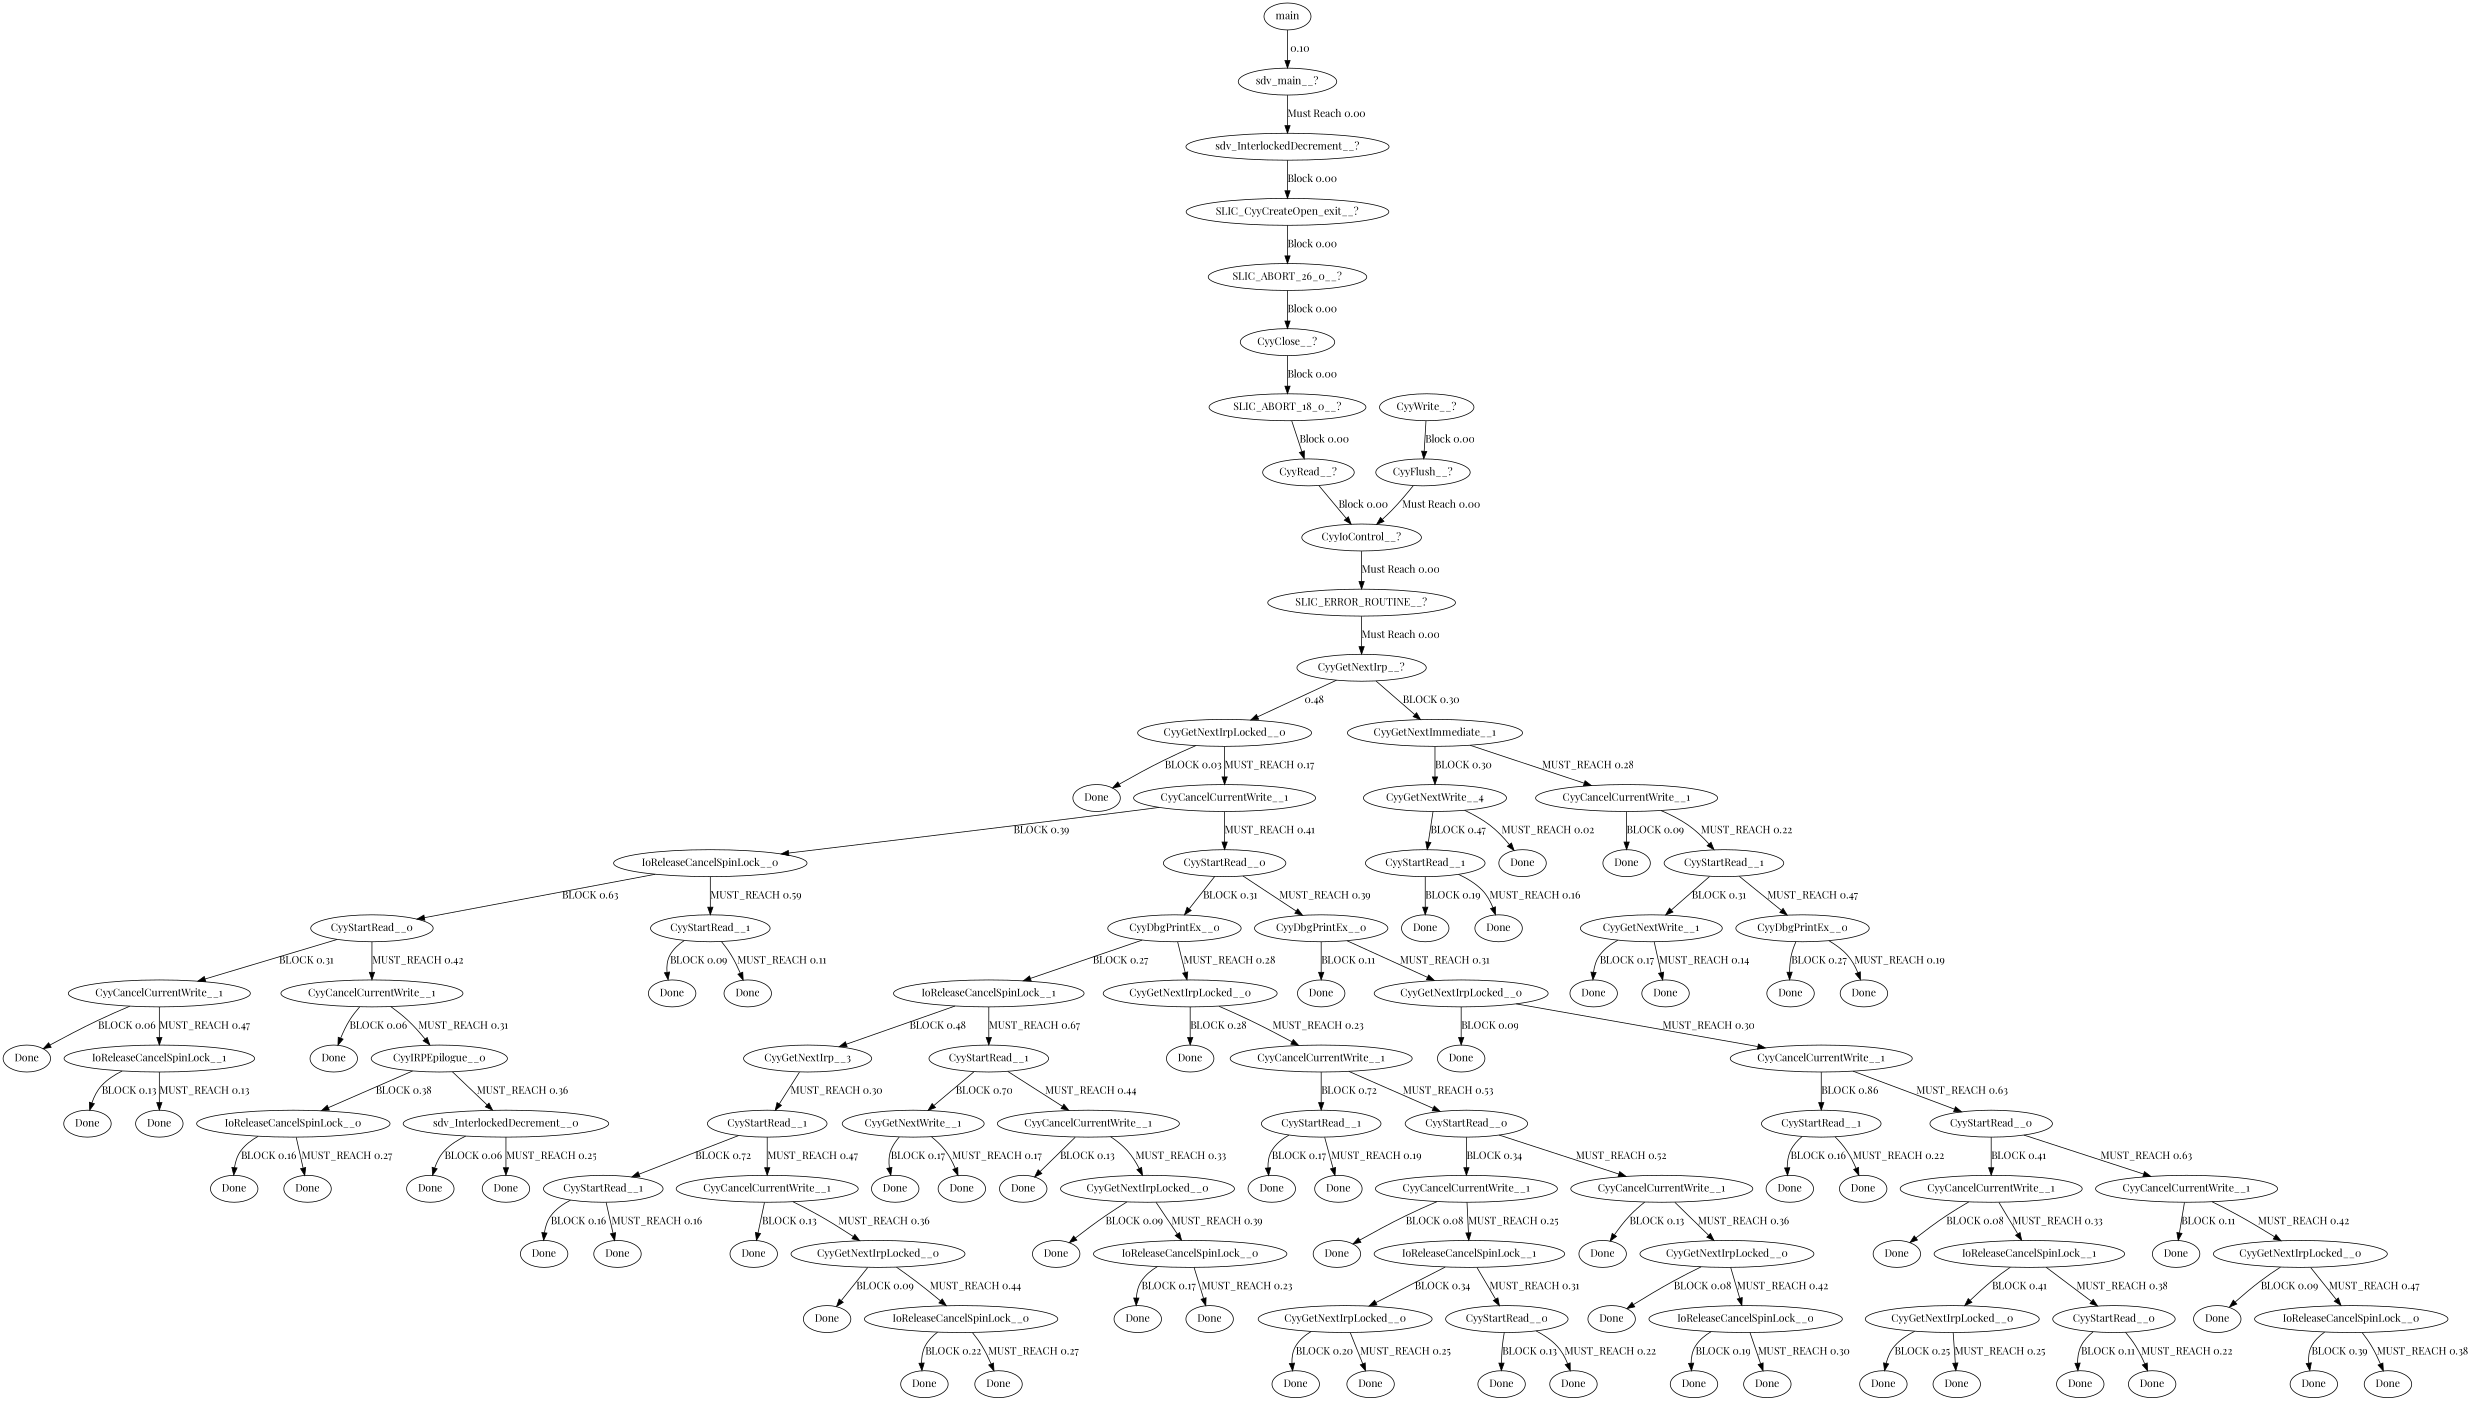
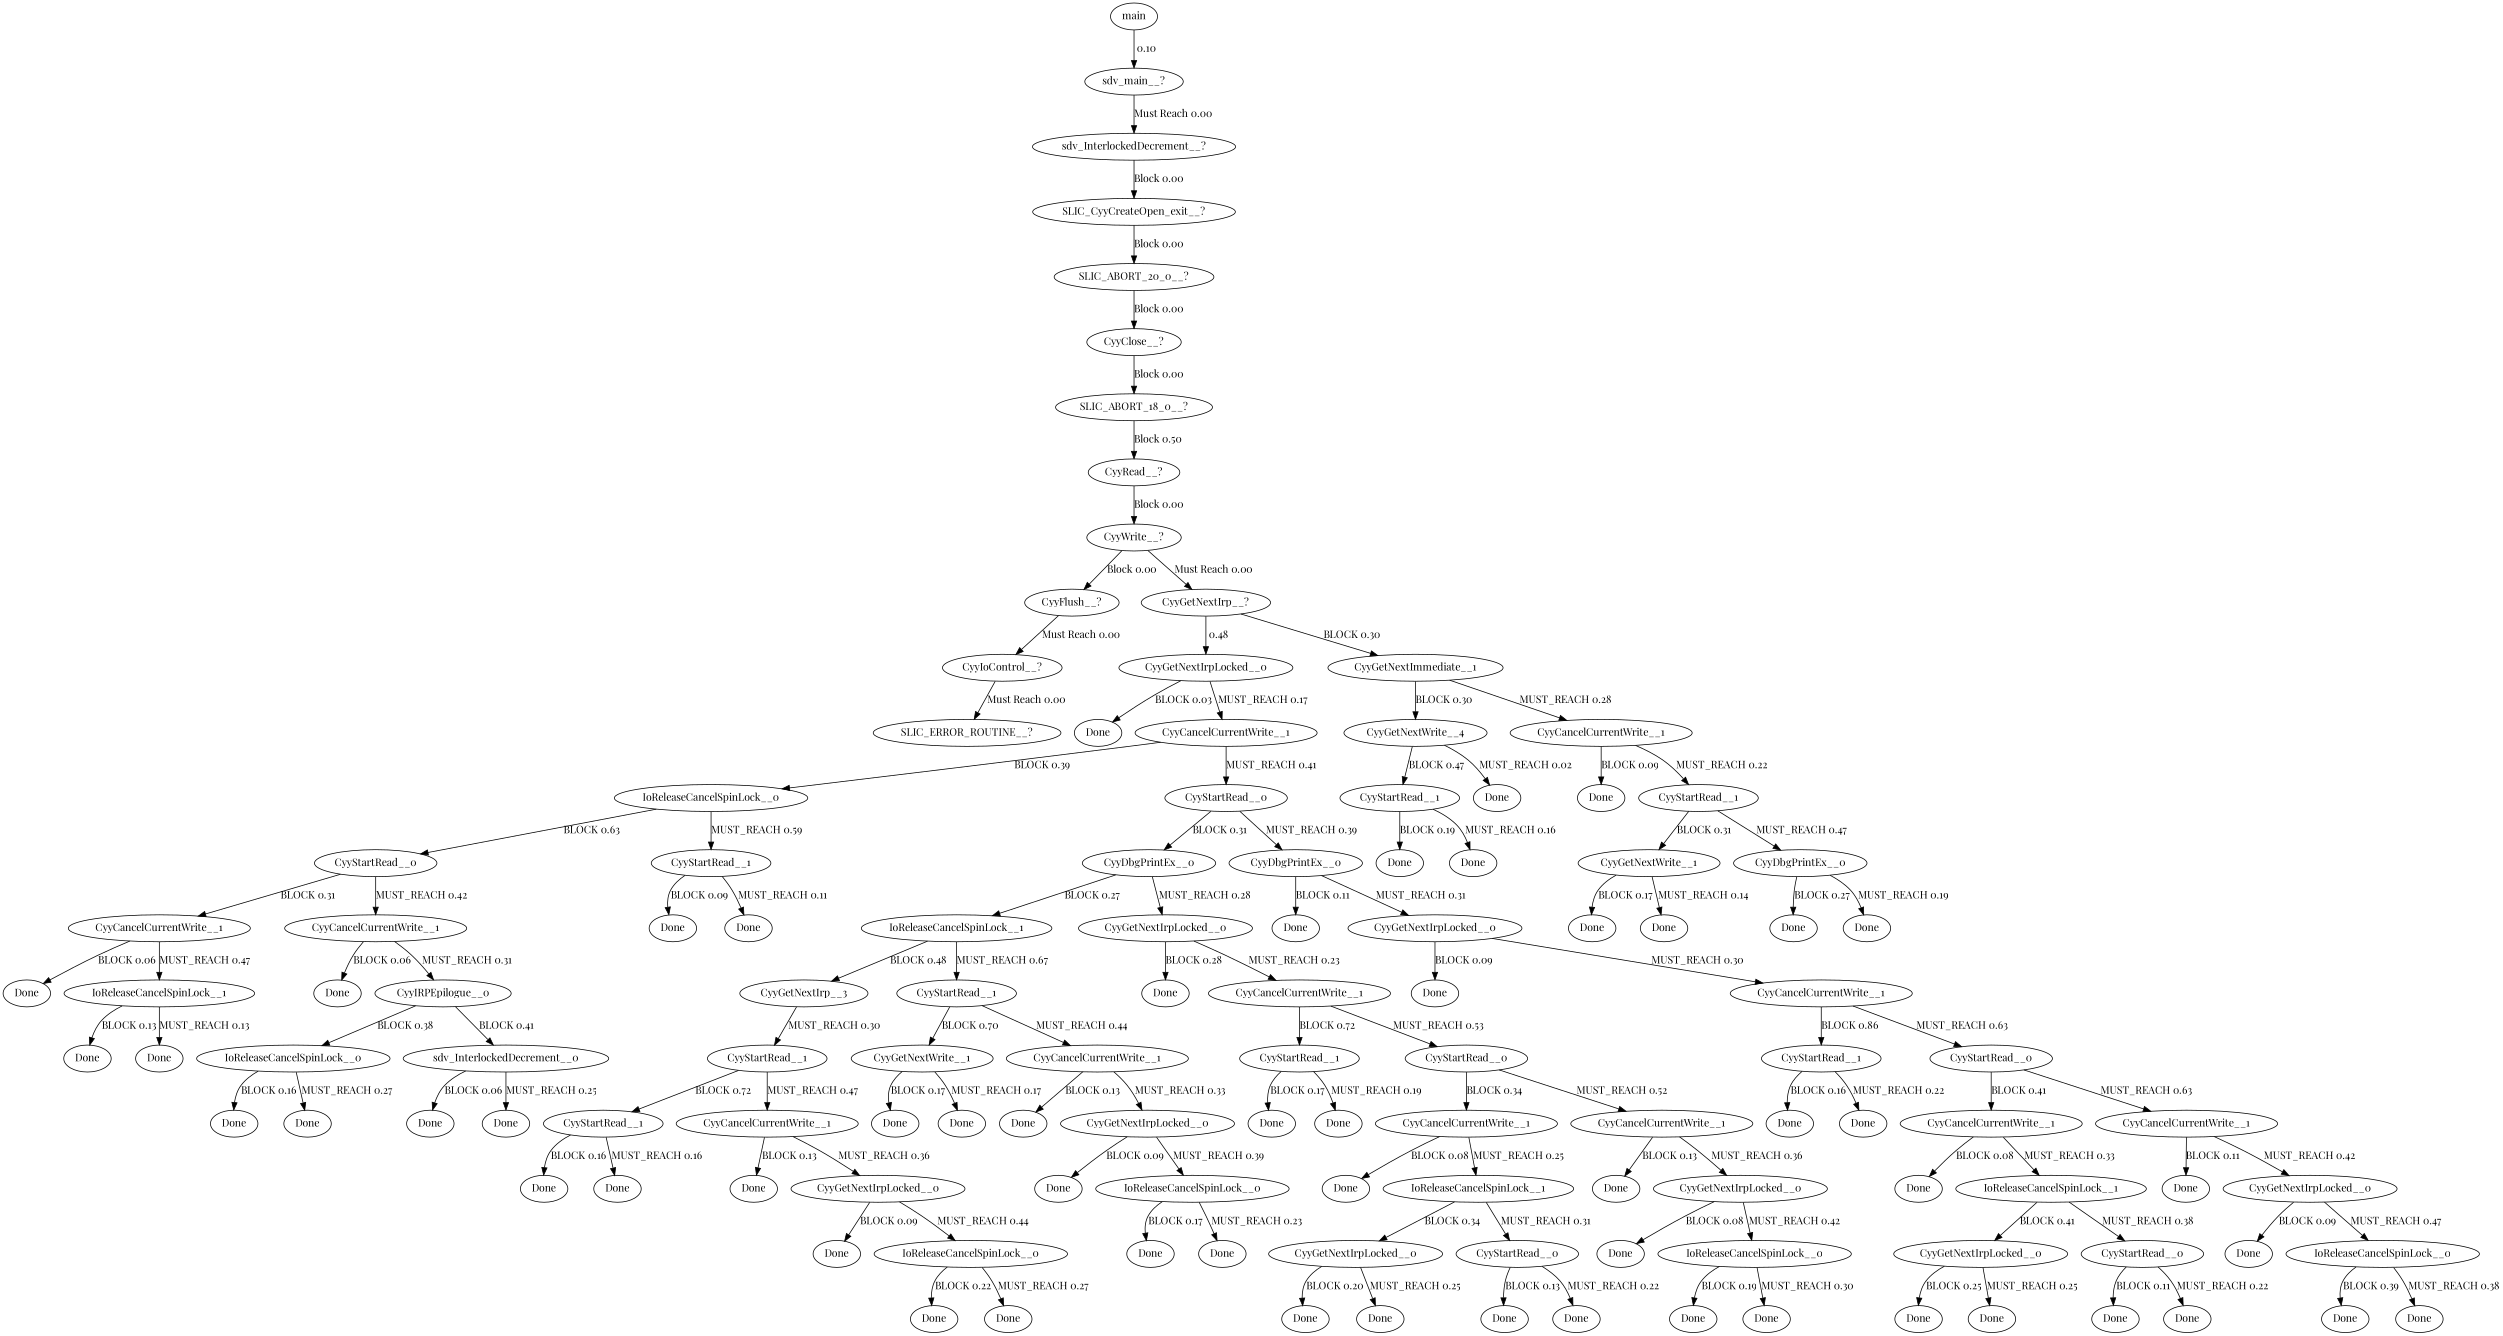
(1287, 277) -> (1134, 277)
(1325, 440) -> (1158, 440)
(1333, 502) -> (1134, 501)
(1362, 631) -> (1167, 567)
(523, 1091) -> (507, 1026)
